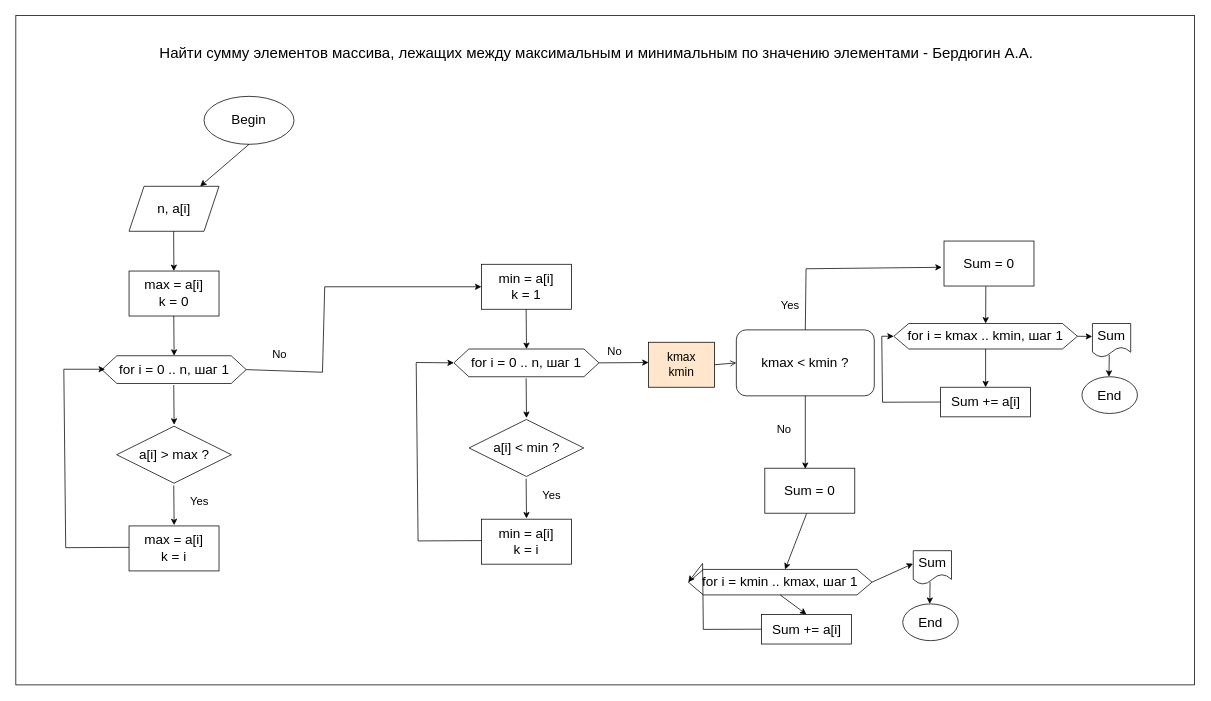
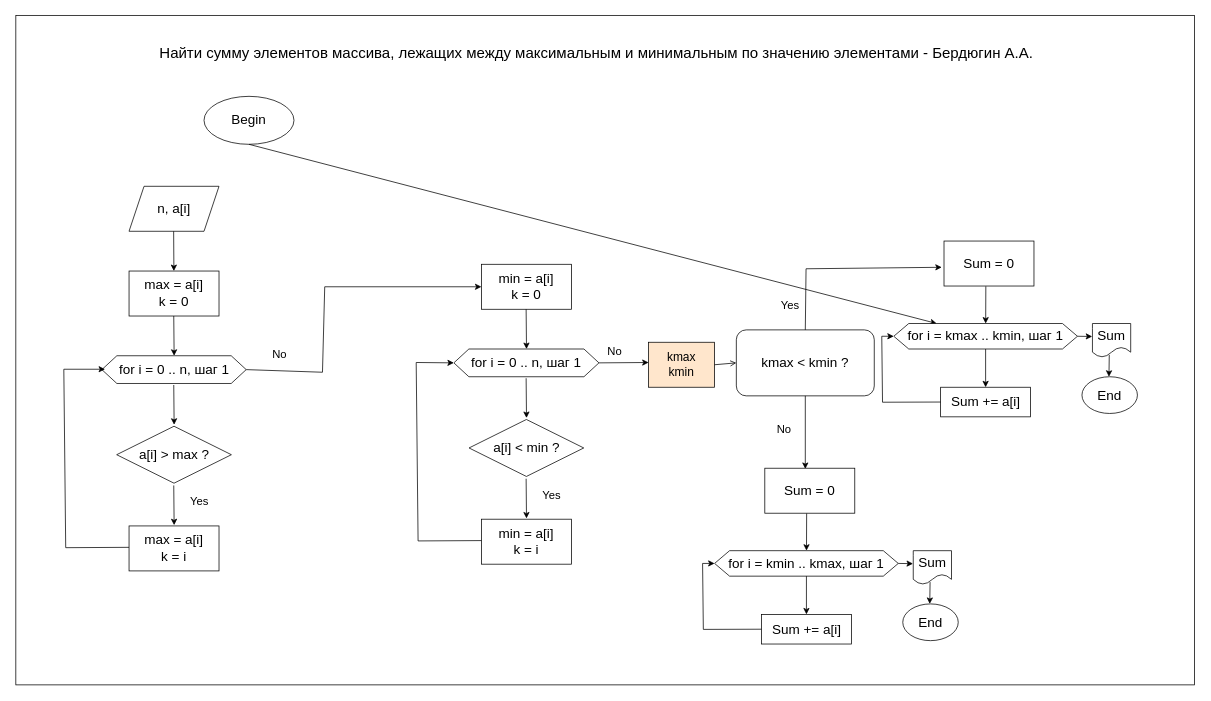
(226, 163) -> (590, 233)
(526, 287) -> (526, 287)
(780, 582) -> (806, 564)
